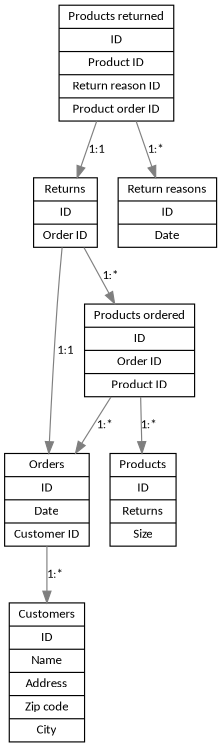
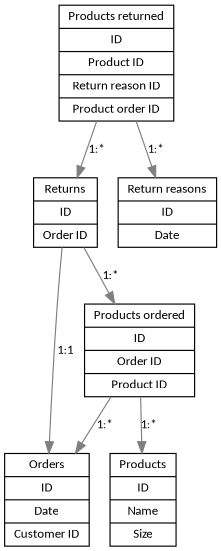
(97, 149) -> (97, 149)
(143, 511) -> (143, 511)
(47, 672) -> none
